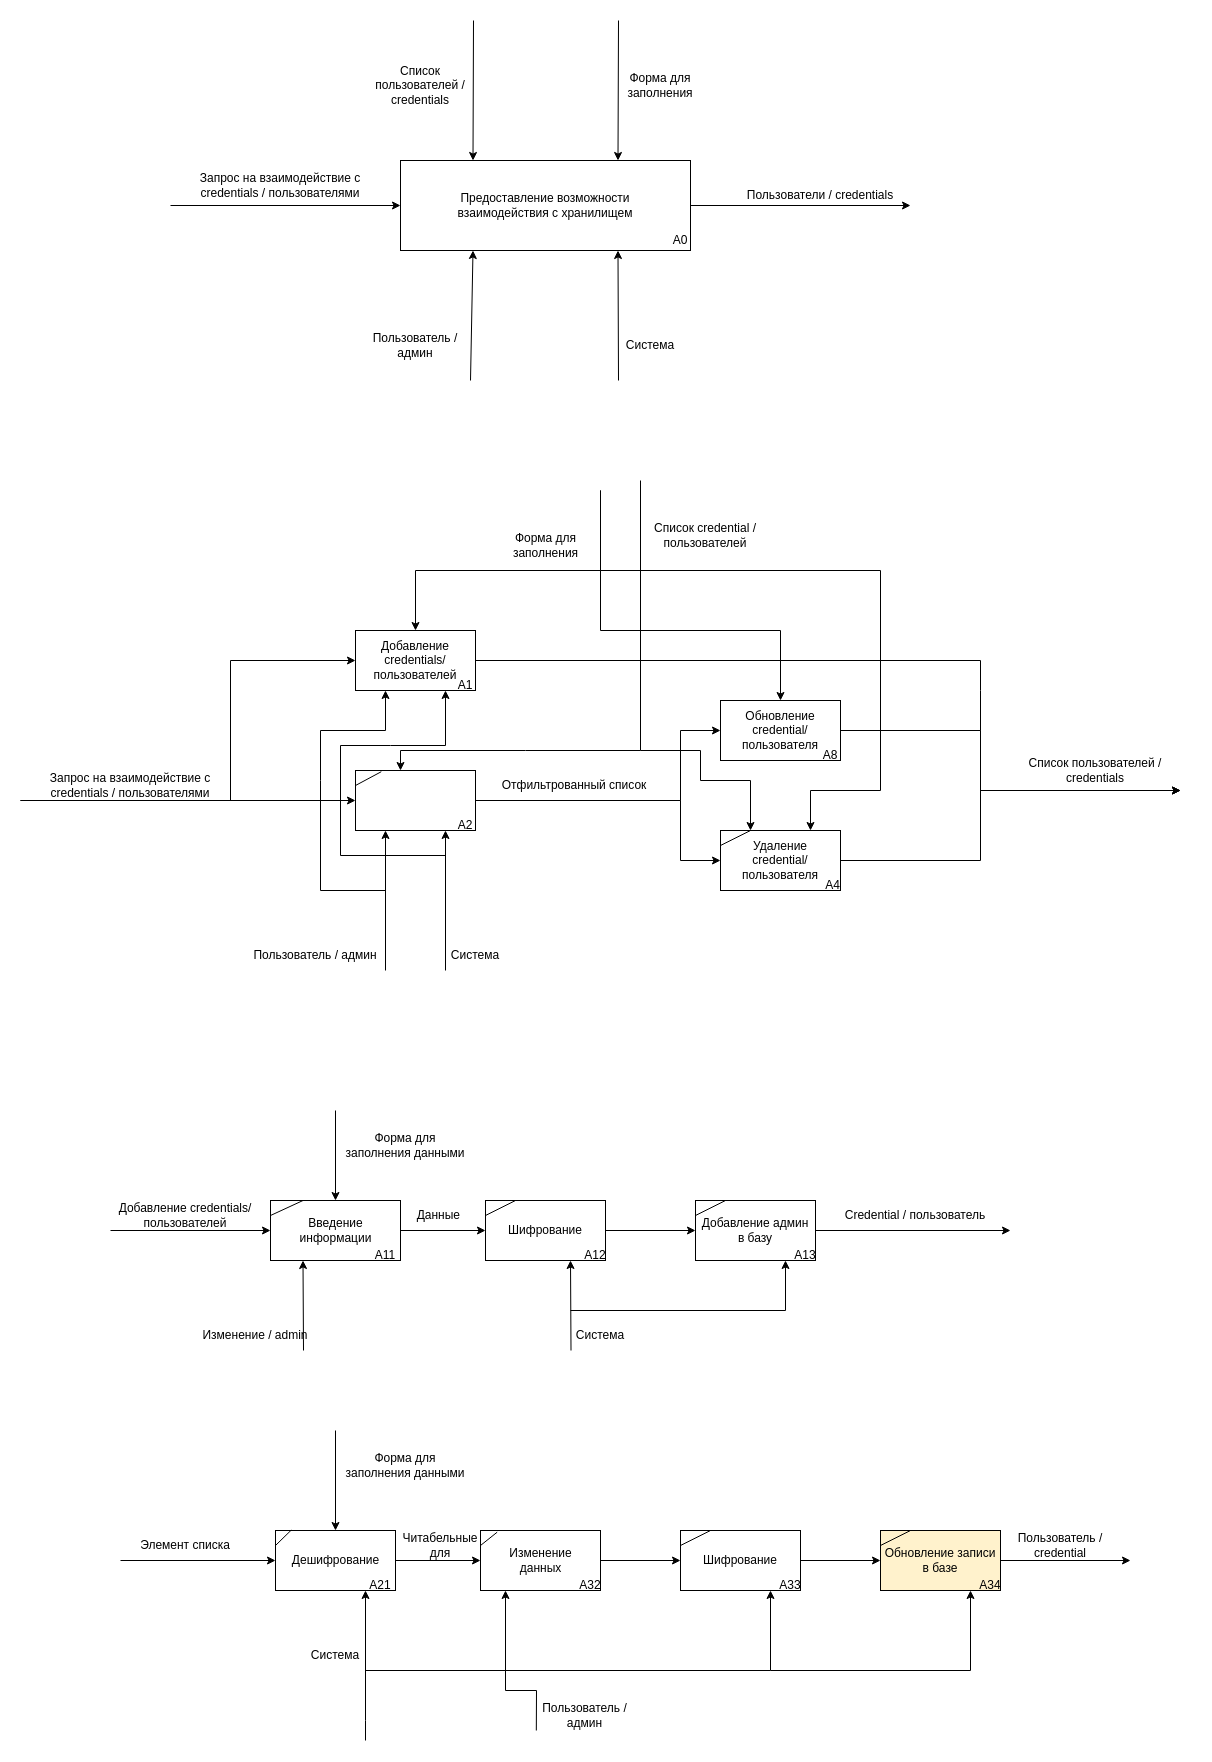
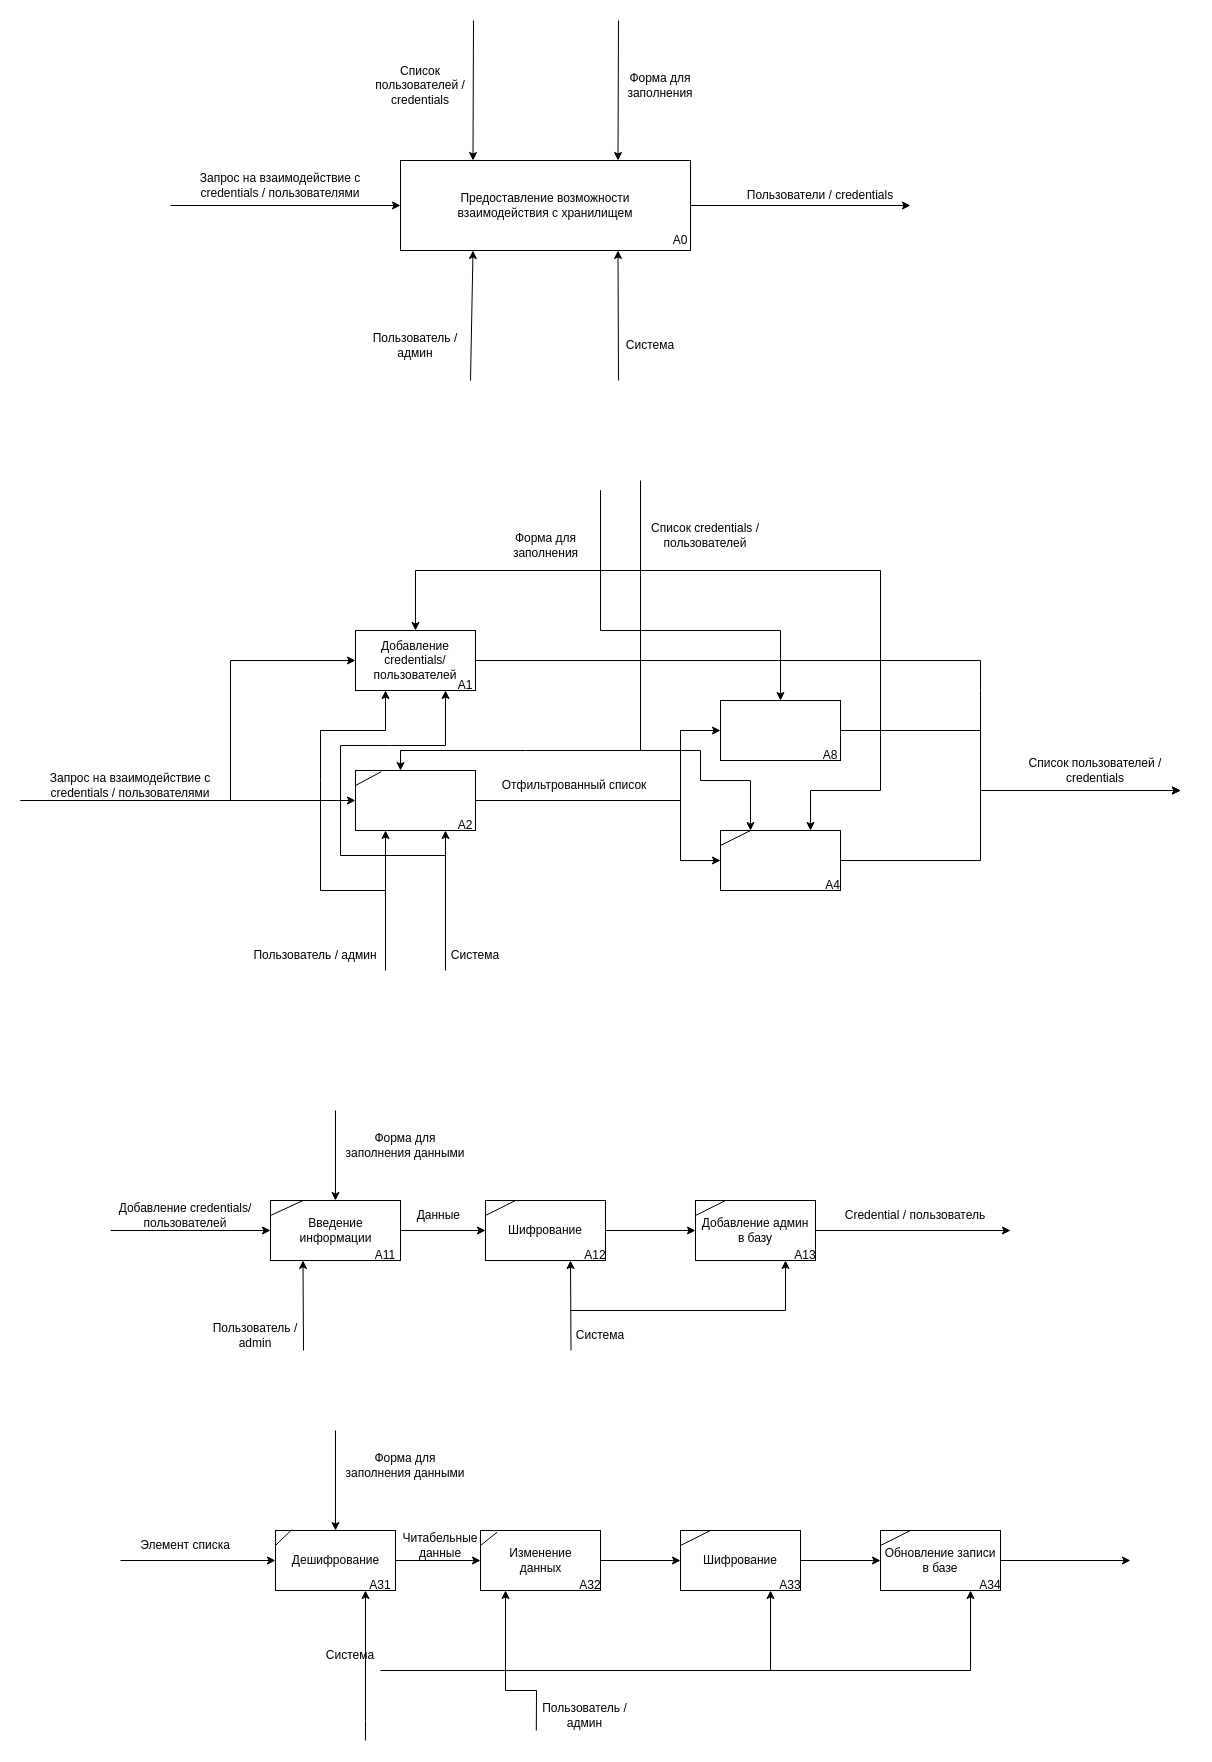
(706, 536) -> (706, 536)
(781, 731) -> none
(781, 861) -> none
(256, 1336) -> (256, 1336)
(441, 1546) -> (441, 1546)
(1061, 1546) -> none
(941, 1561) -> (941, 1561)
(381, 1586) -> (381, 1586)
(336, 1656) -> (351, 1656)
